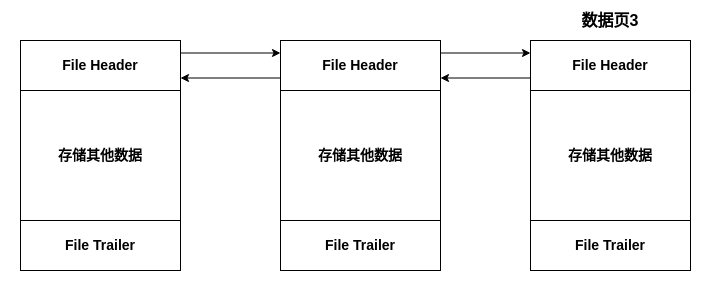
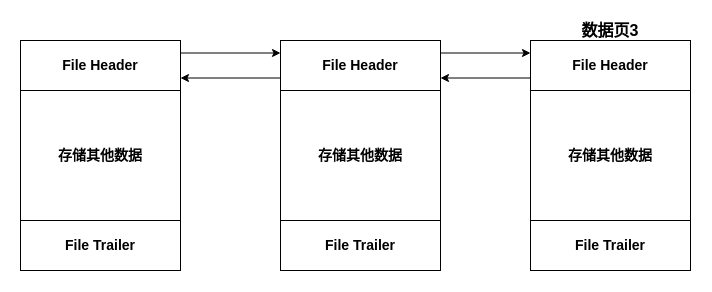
(611, 21) -> (611, 31)
